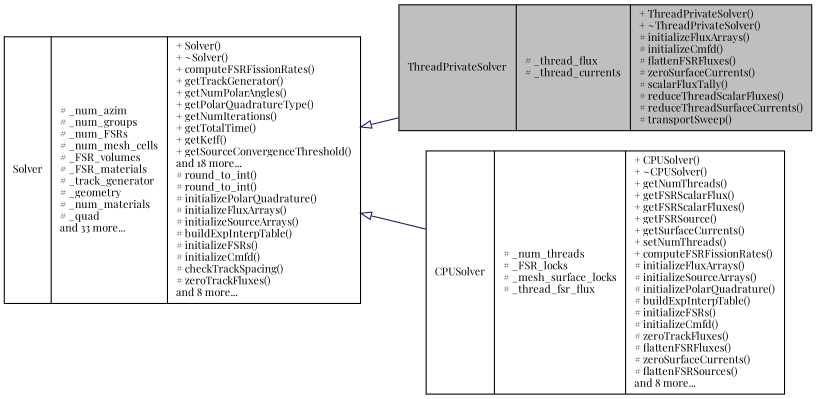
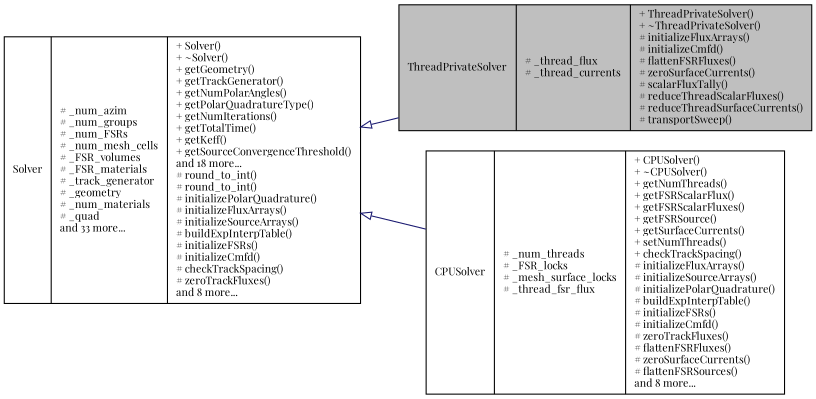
(245, 70) -> (215, 70)
(703, 254) -> (688, 254)
